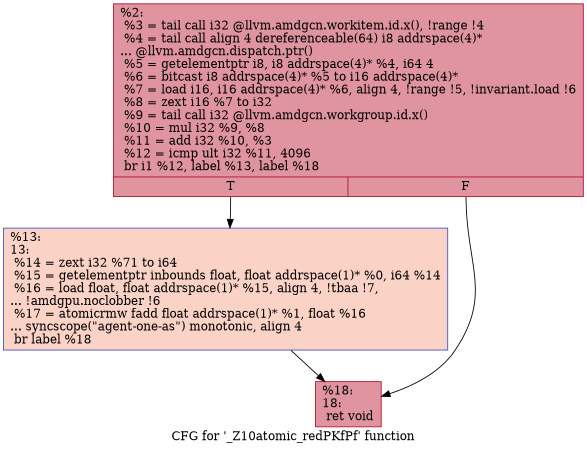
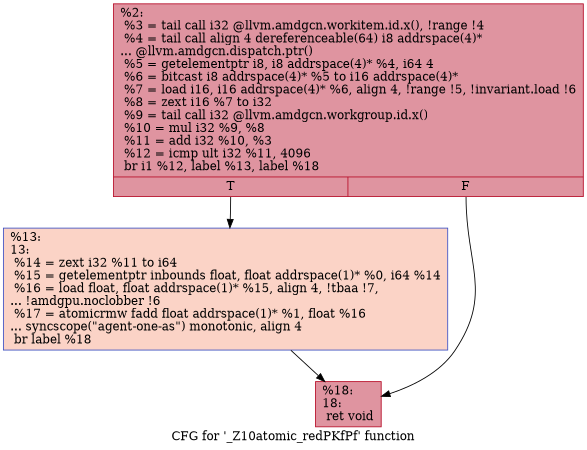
(94, 263) -> (94, 263)
